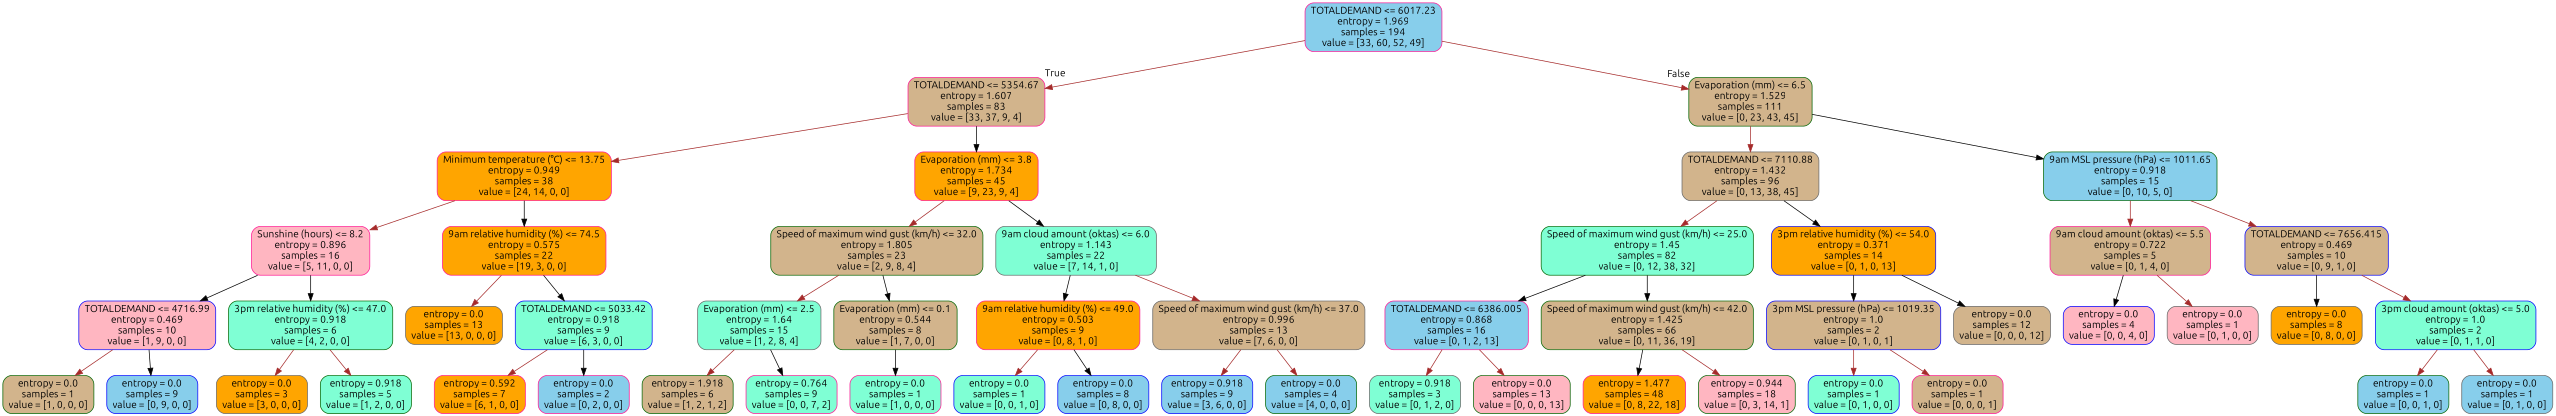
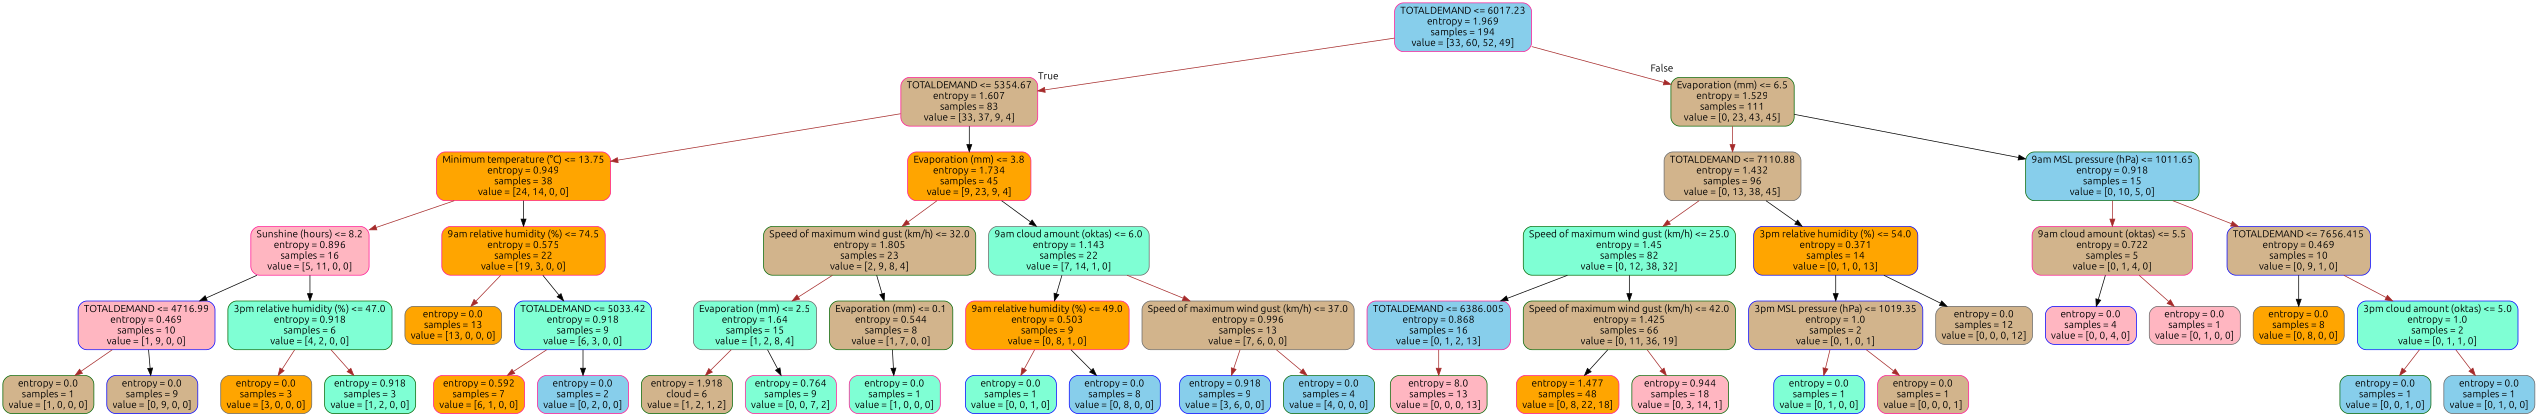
(152, 395) -> (152, 395)
(366, 395) -> (370, 395)
(688, 395) -> (687, 395)
(1415, 395) -> none
(1522, 395) -> (1439, 395)
